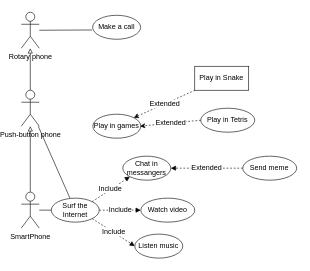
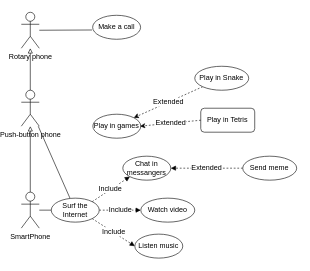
(222, 78) -> (222, 78)
(228, 120) -> (228, 120)
